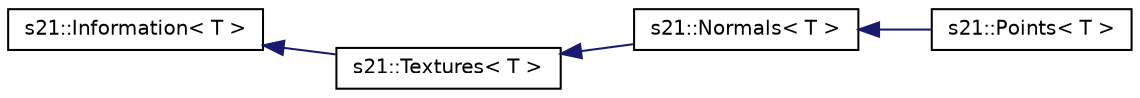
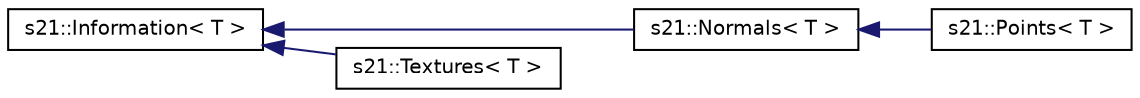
(607, 48) -> (459, 30)
